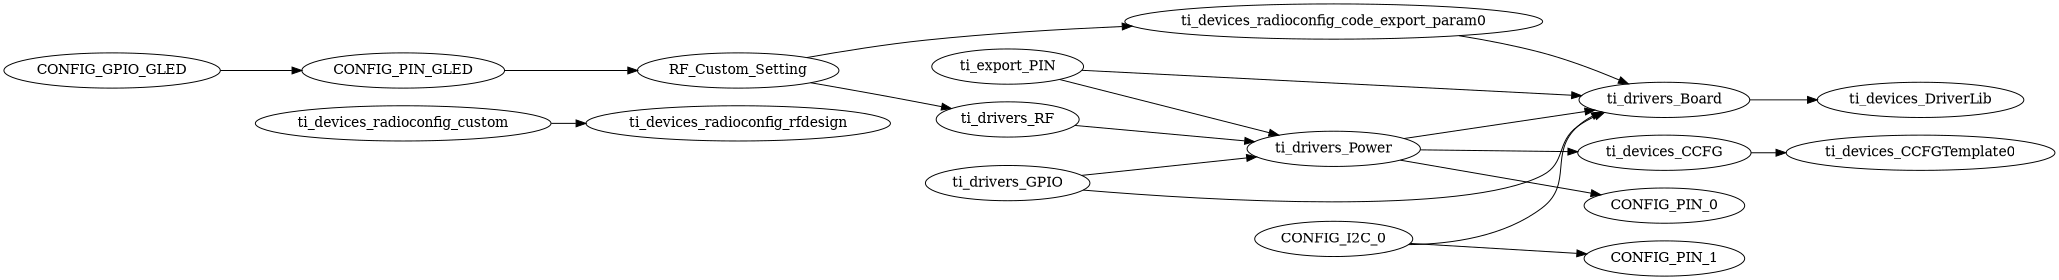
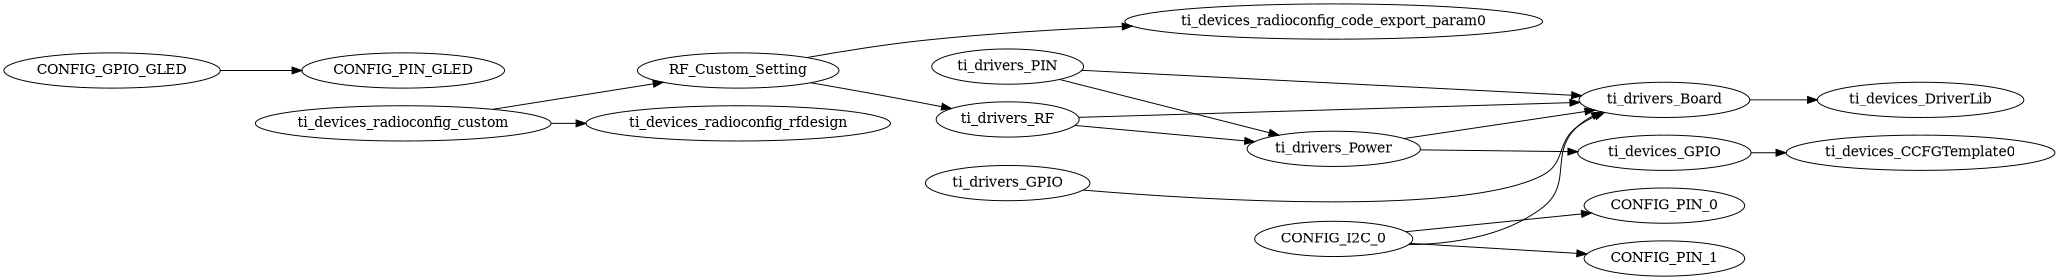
(1541, 52) -> (1324, 110)
(1008, 67) -> (1008, 67)
(566, 70) -> (573, 97)
(1664, 153) -> (1664, 153)
(1164, 167) -> none
(1496, 177) -> (1494, 223)
